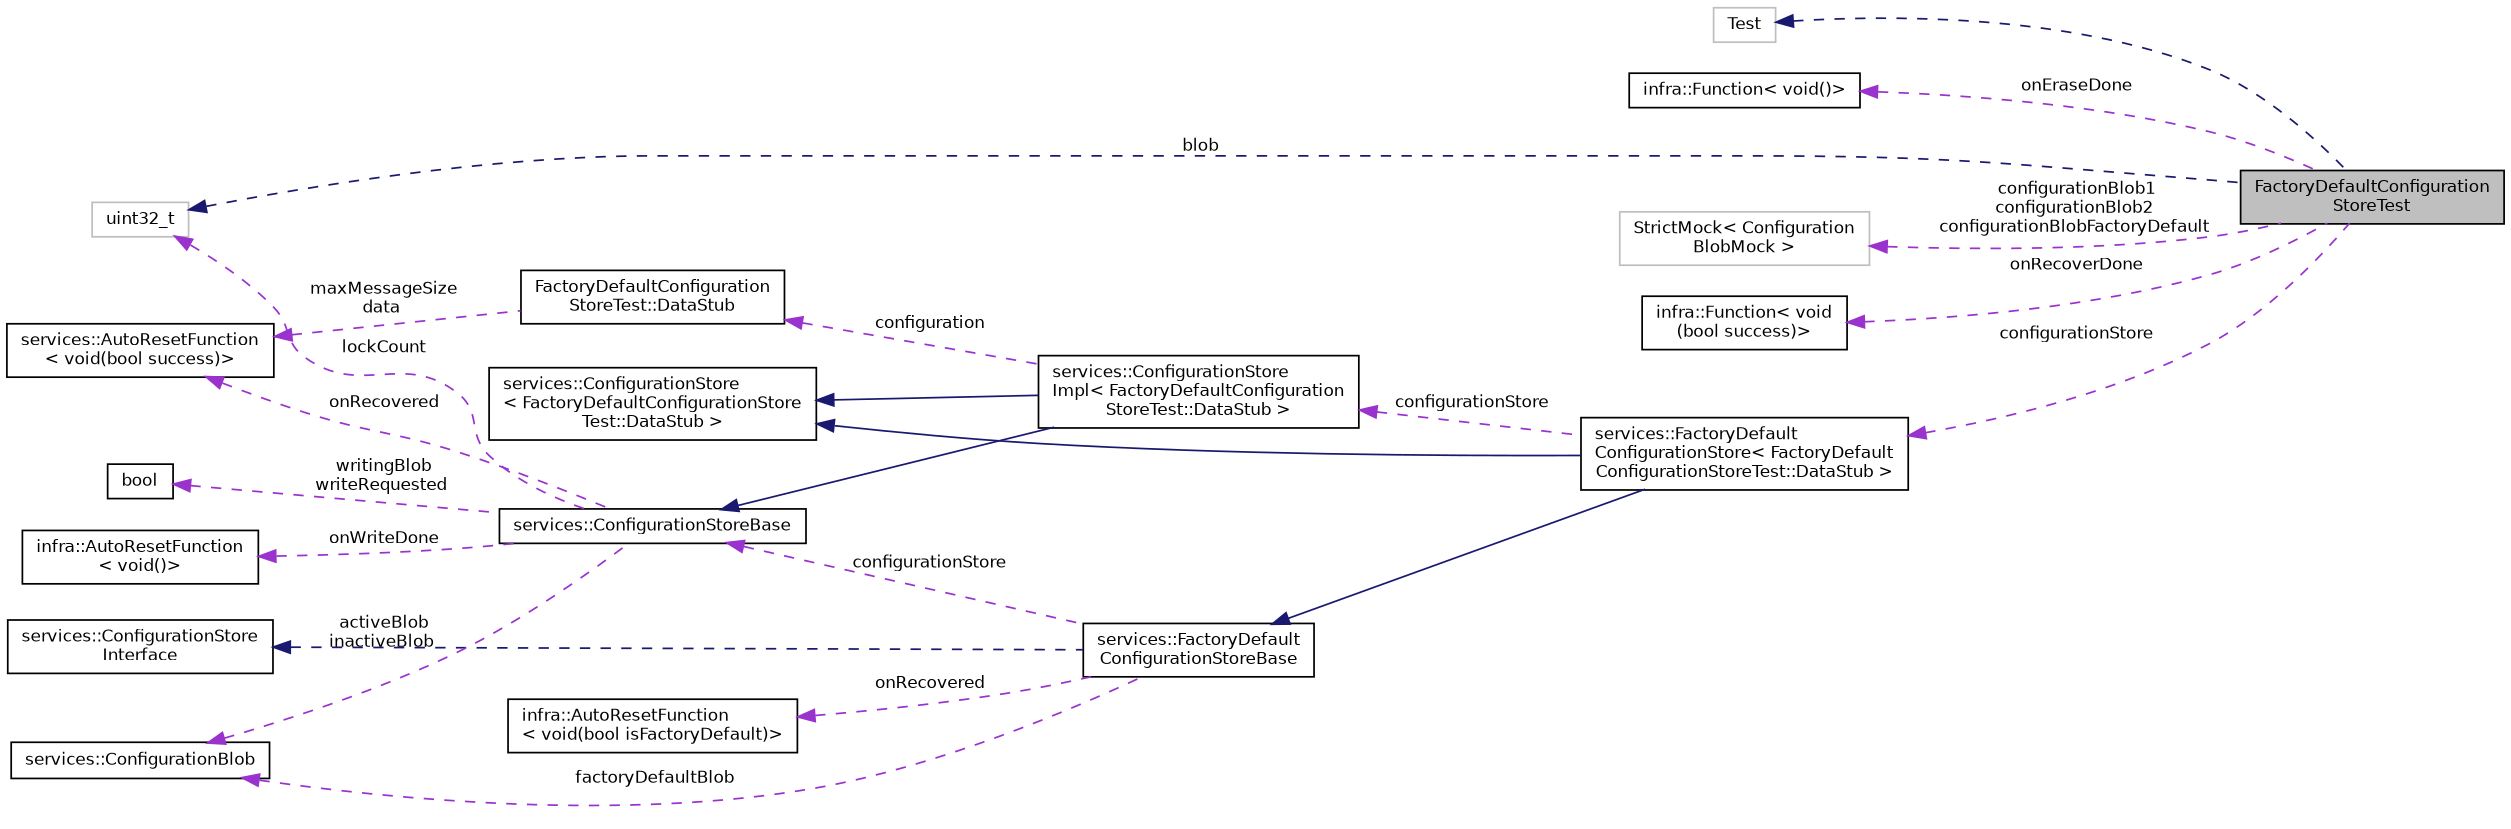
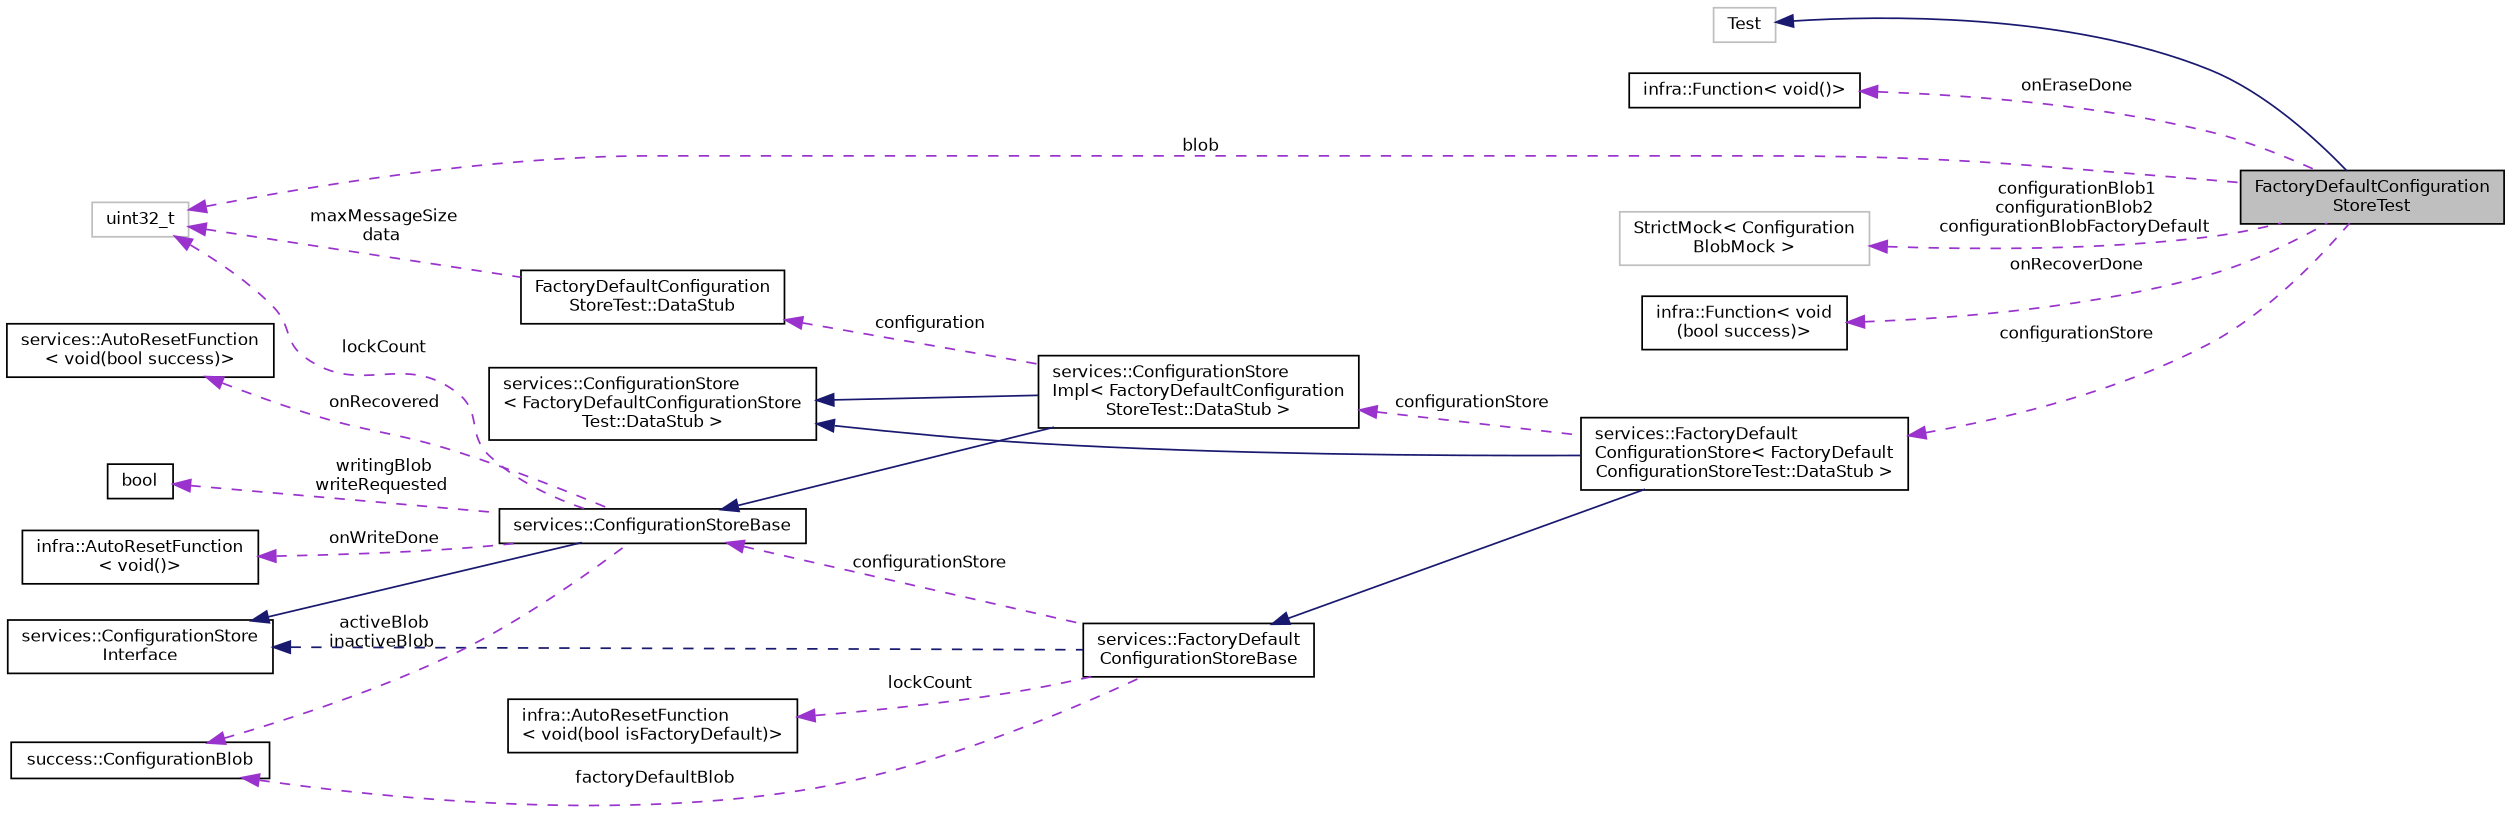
(2089, 36) -> (2089, 36)
(1222, 156) -> (1222, 156)
(406, 323) -> (363, 253)
none -> (425, 580)
(927, 684) -> (927, 684)
(140, 760) -> (140, 760)
